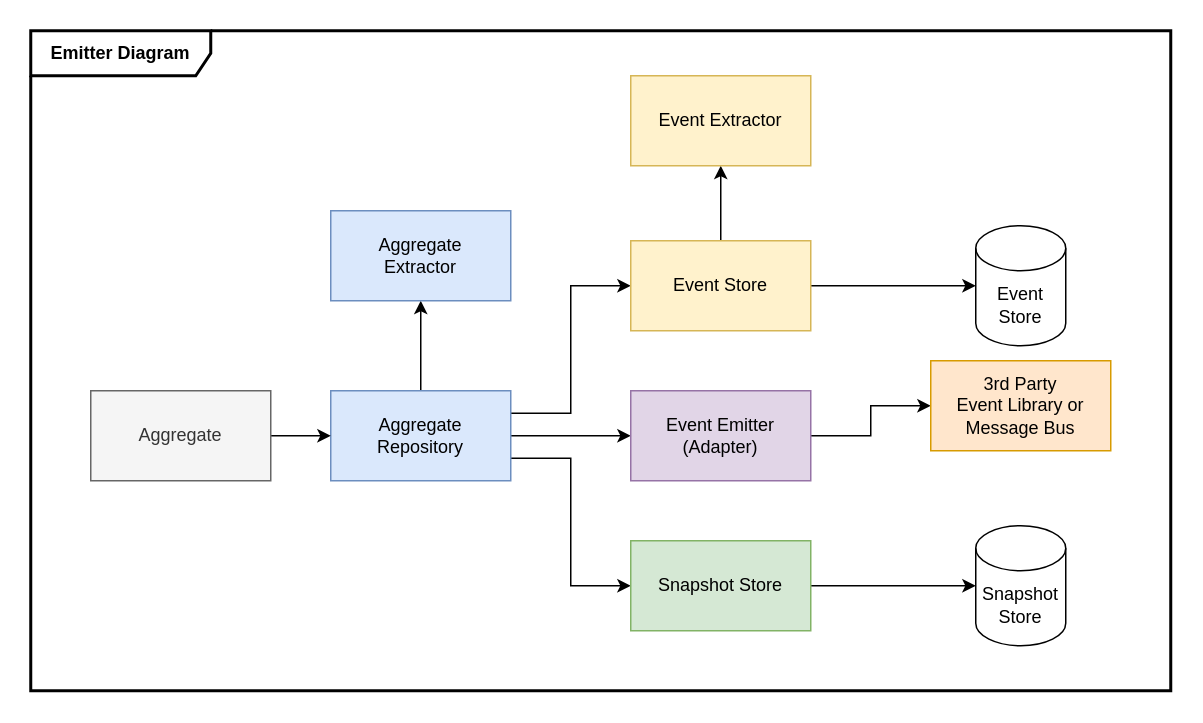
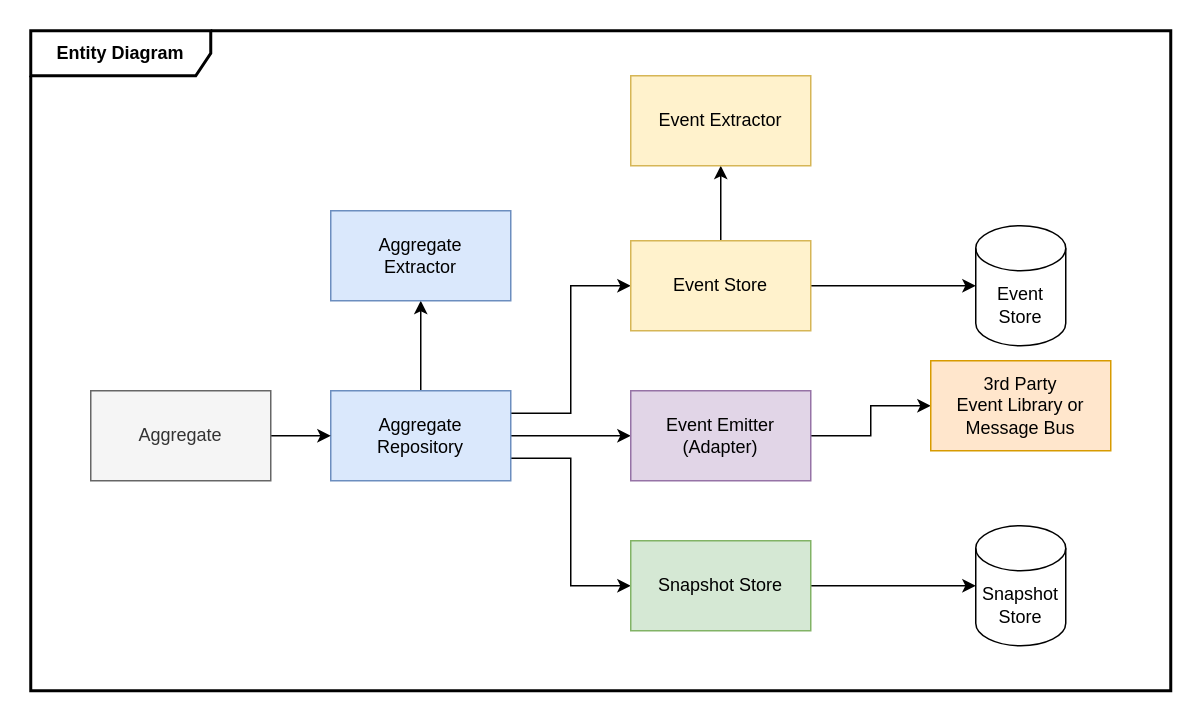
(121, 53) -> (121, 53)
